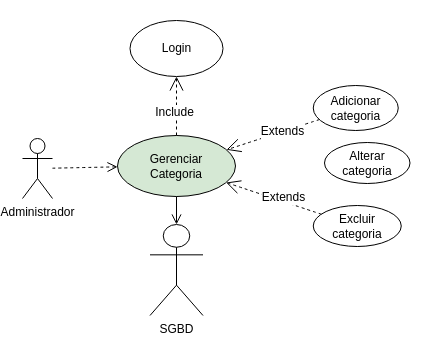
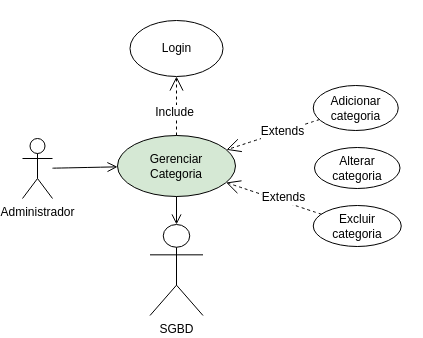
(367, 163) -> (357, 168)
(84, 168) -> (84, 168)
